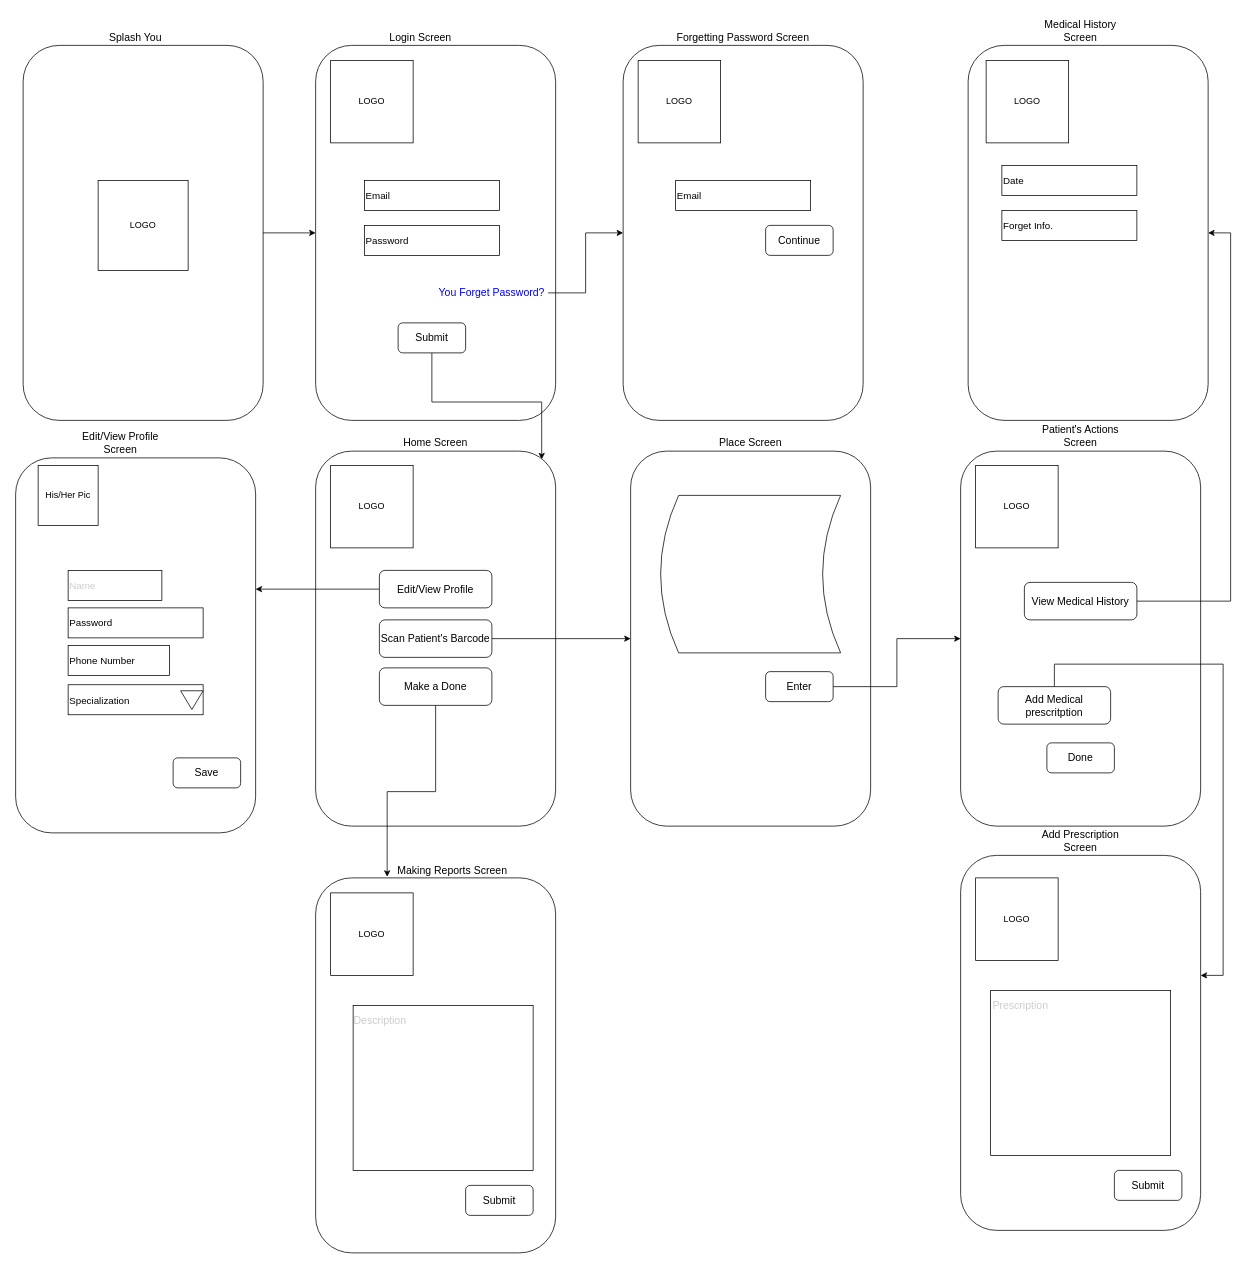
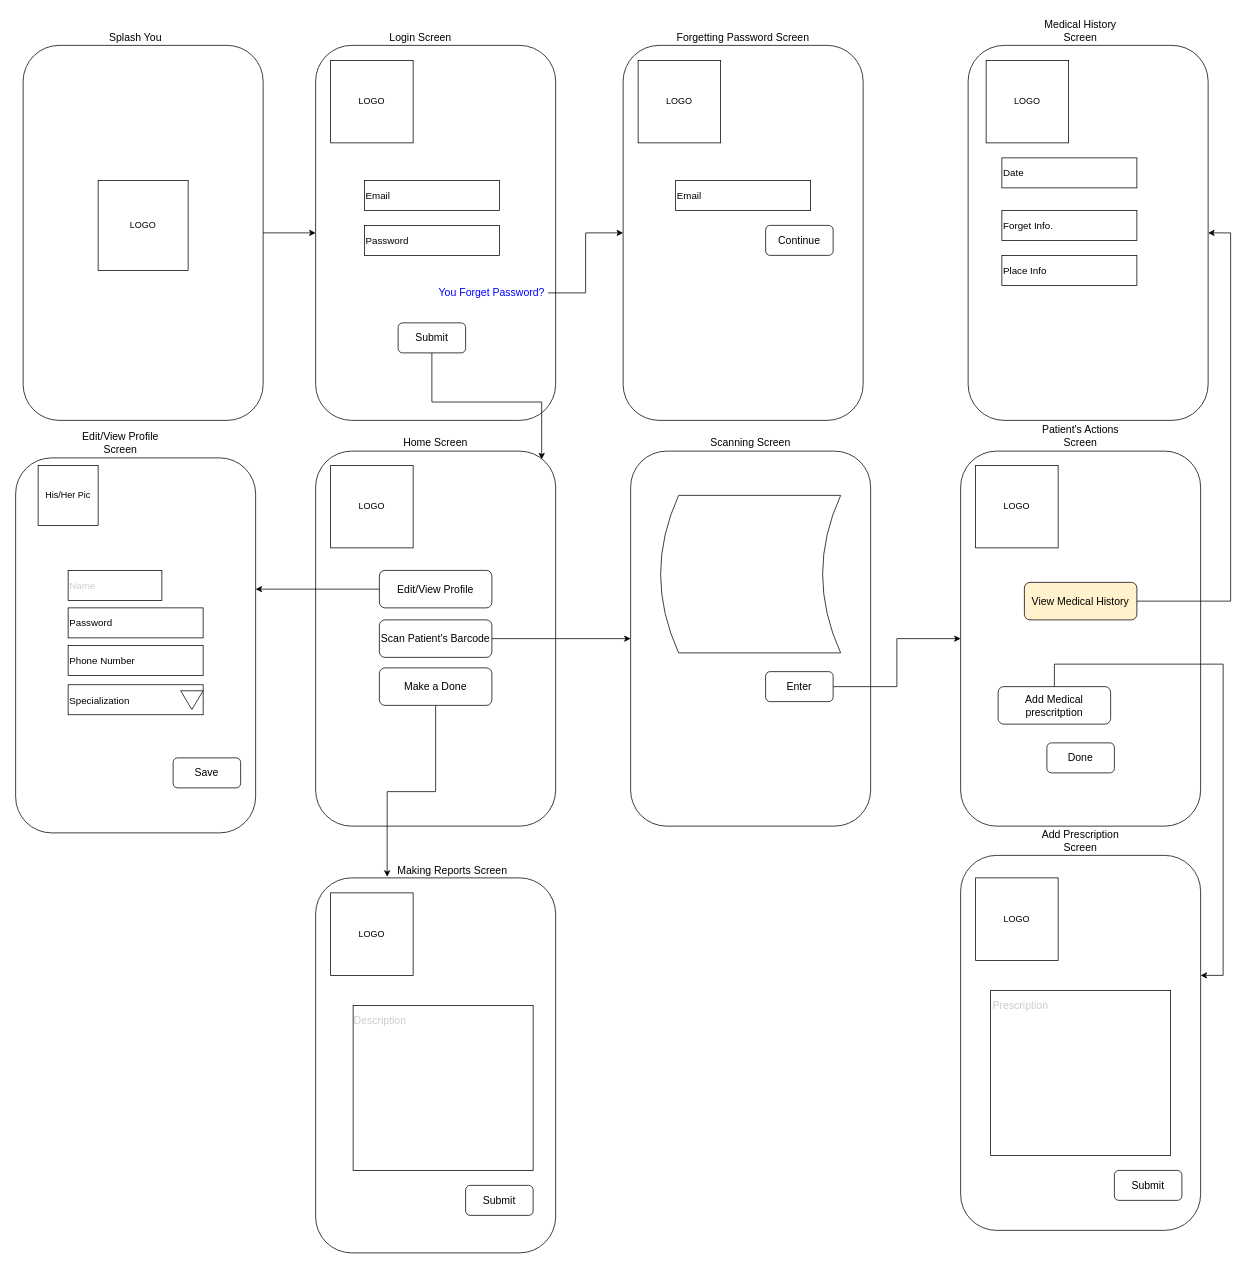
(1069, 180) -> (1069, 173)
none -> (1069, 270)
(750, 443) -> (750, 443)
(1080, 601) -> (1080, 601)
(119, 660) -> (135, 660)
